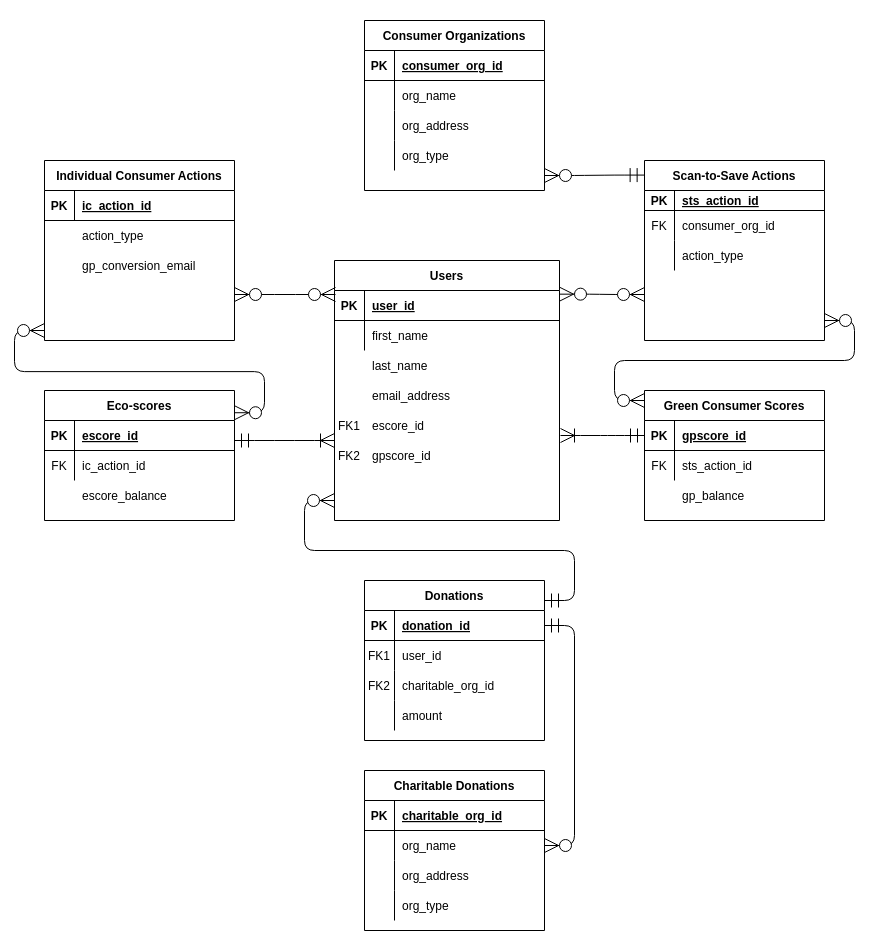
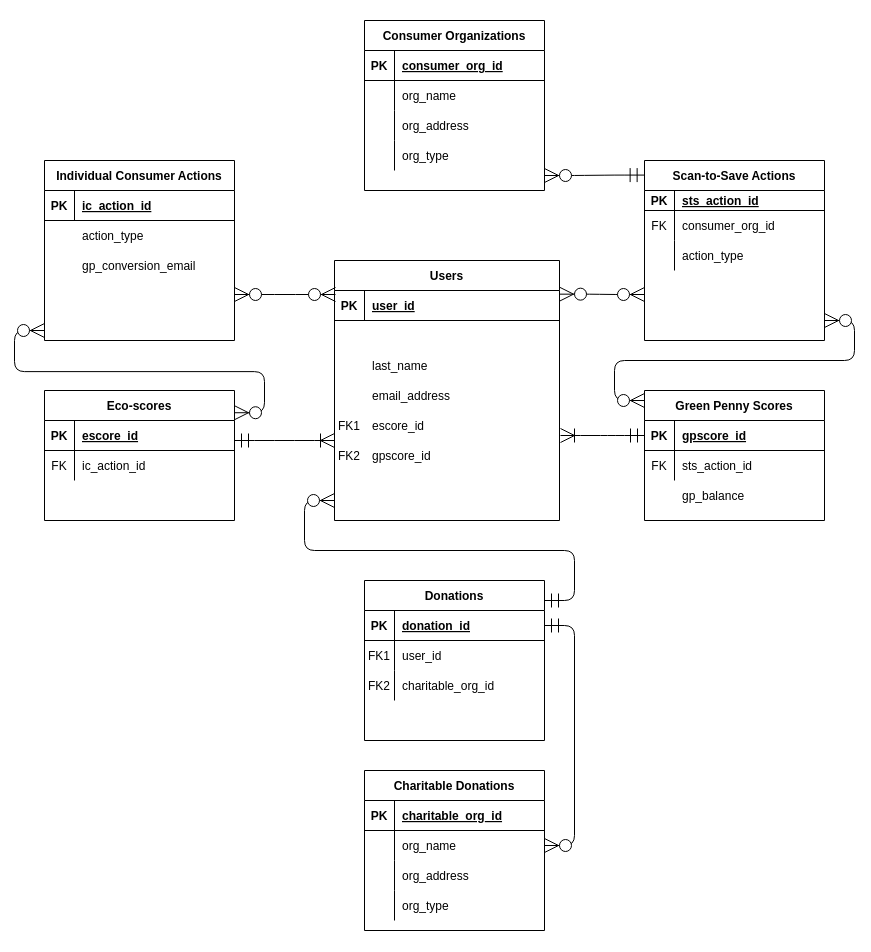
(462, 336) -> none
(734, 406) -> (734, 406)
(150, 496) -> none
(470, 716) -> none
